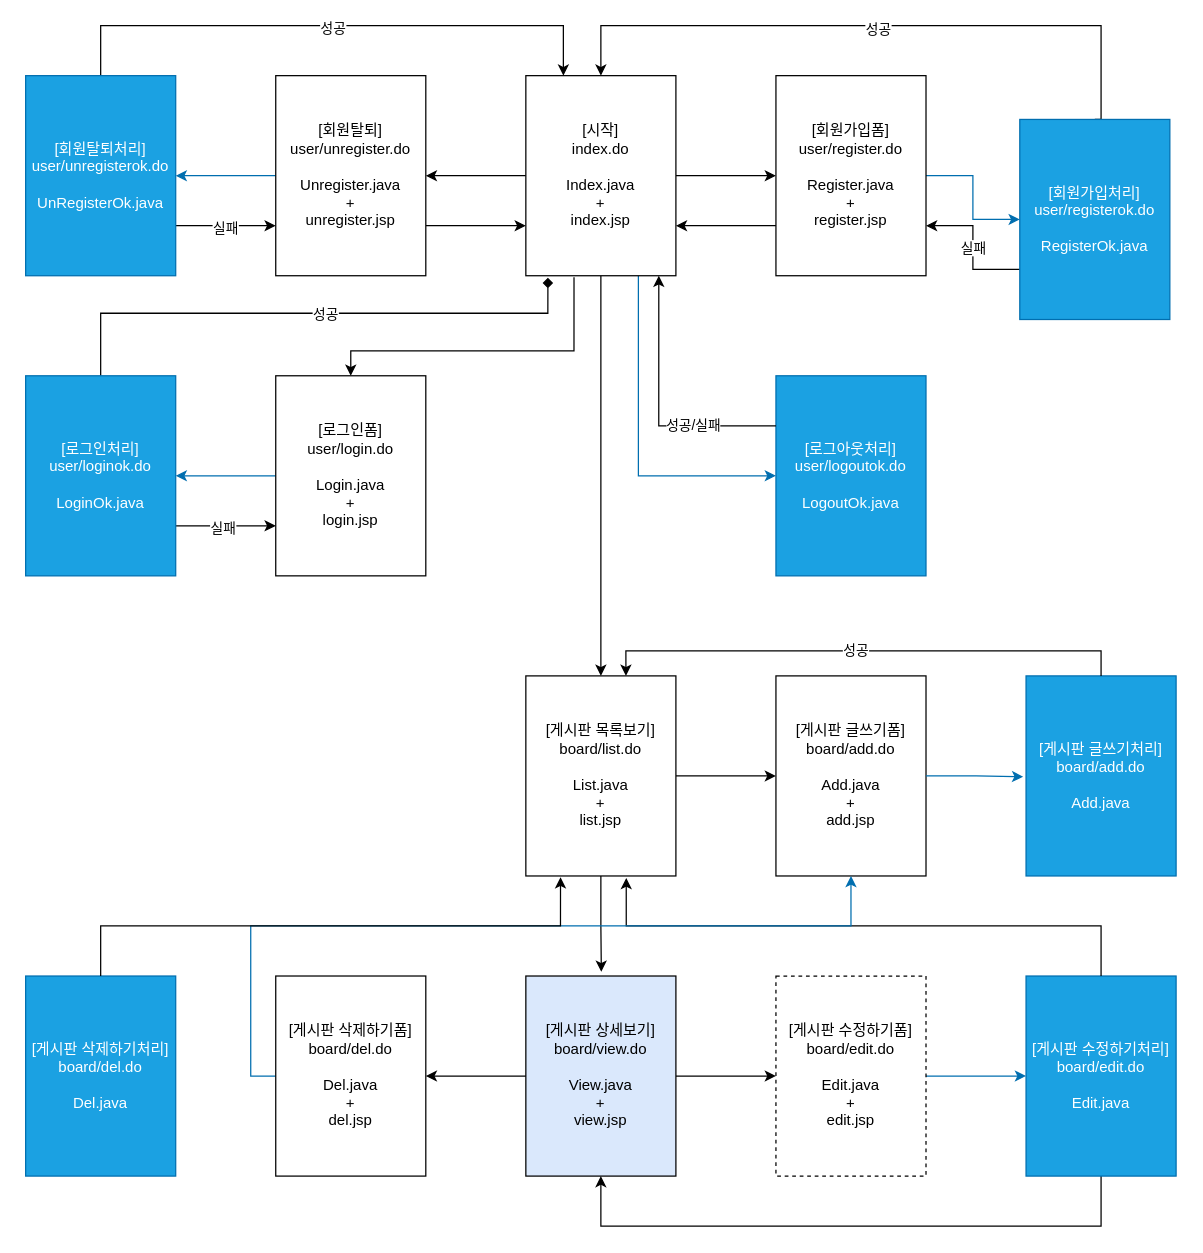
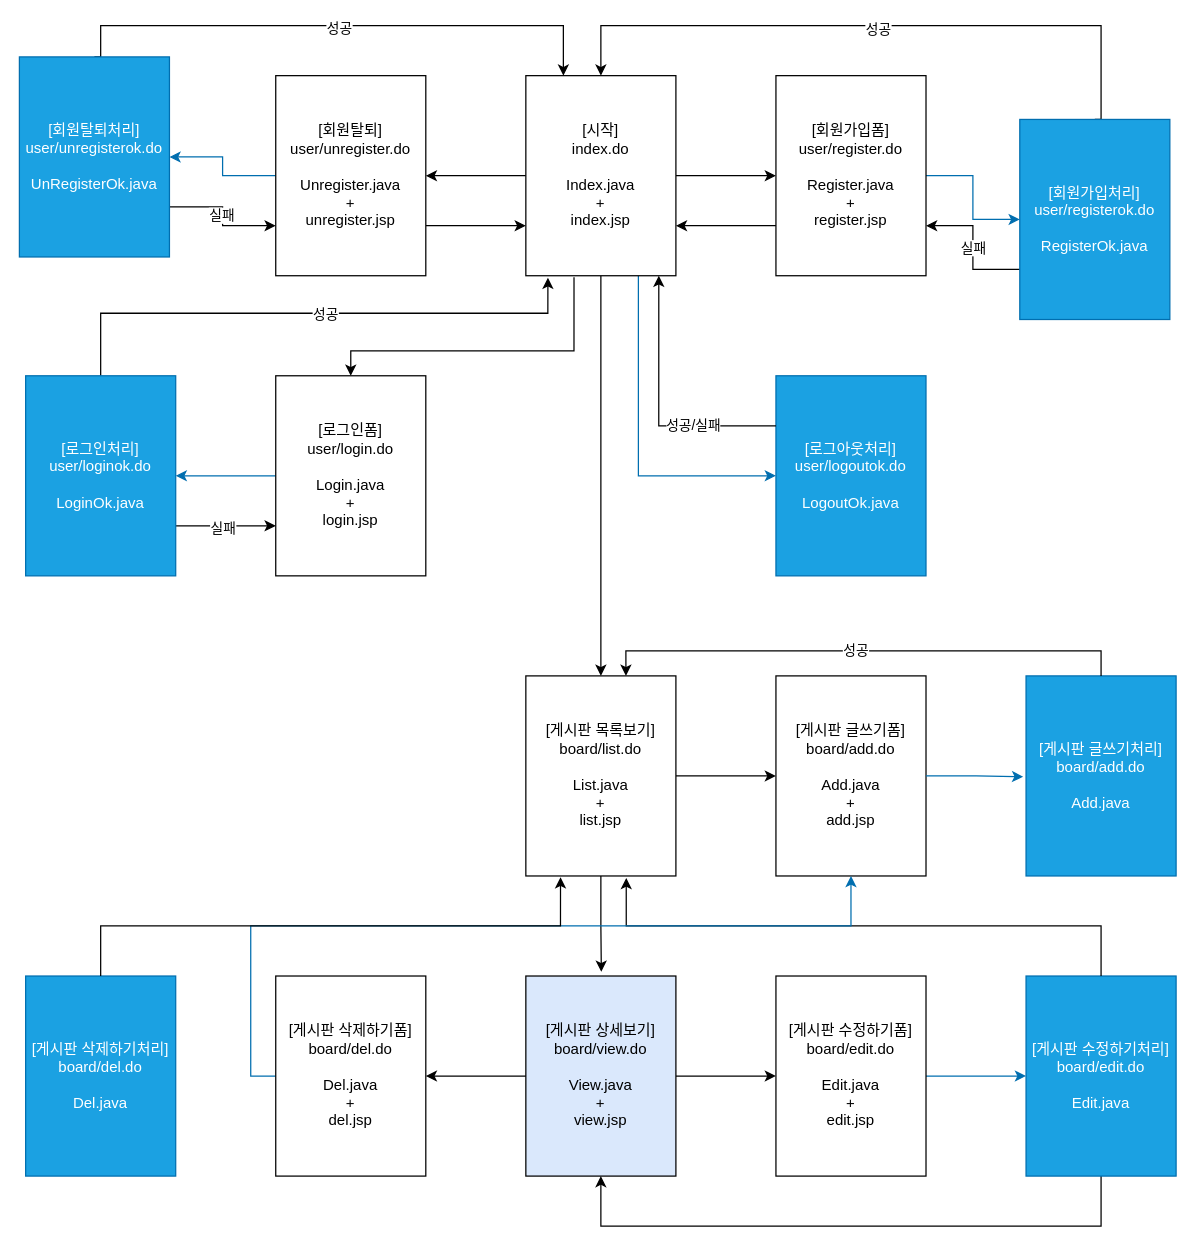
(101, 176) -> (94, 157)
(548, 288) -> (548, 288)
(851, 1076) -> (851, 1076)
